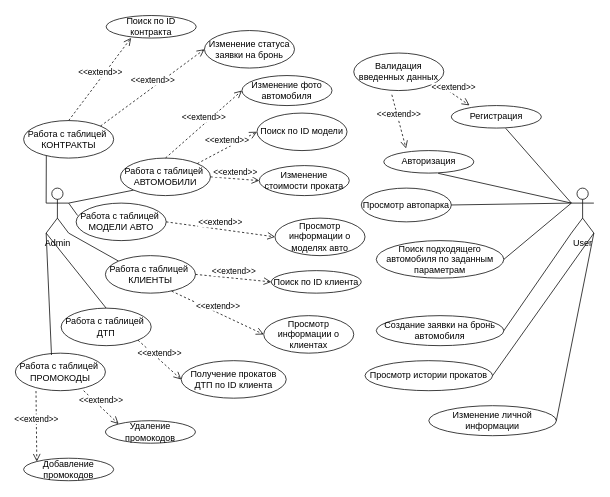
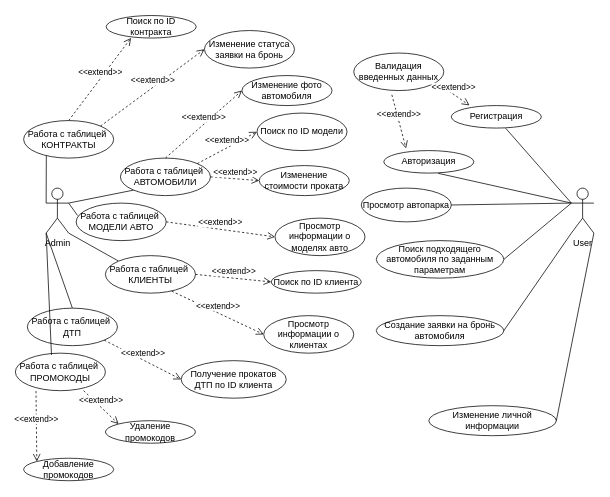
(541, 307) -> none
(106, 327) -> (72, 327)
(429, 375) -> none
